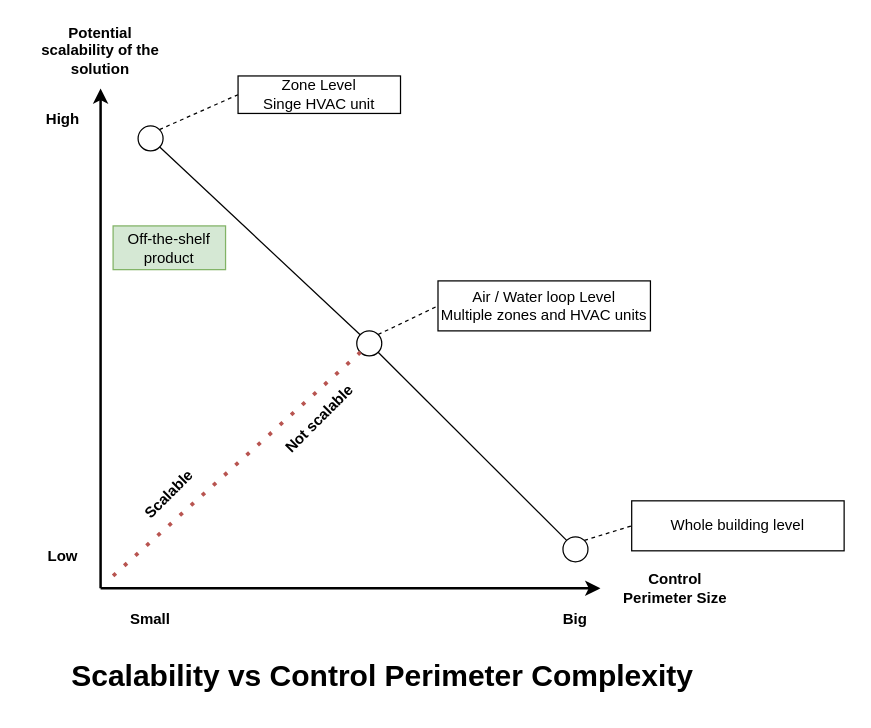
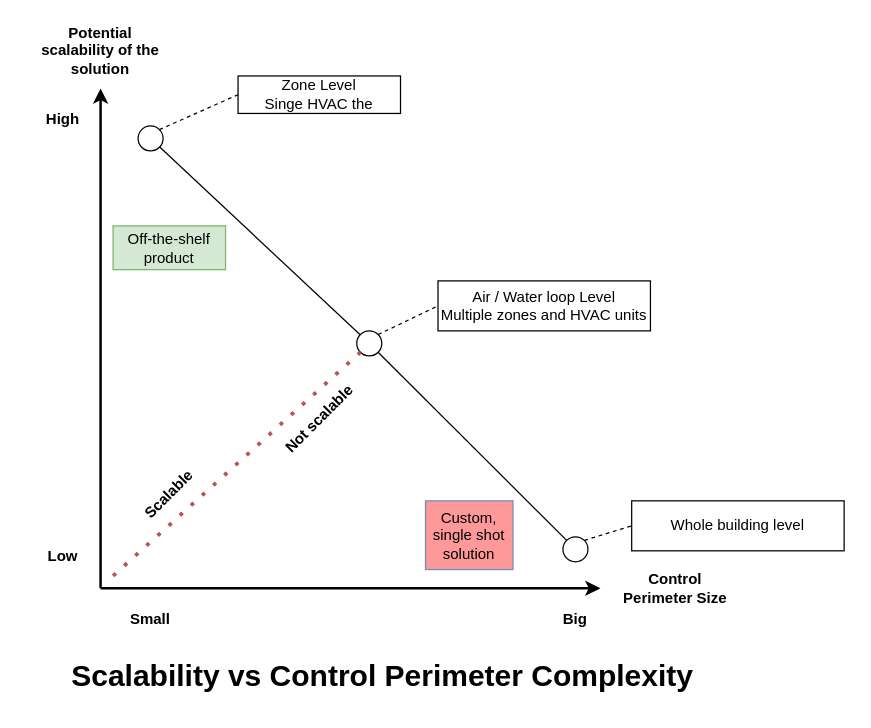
(319, 94) -> (319, 94)
none -> (469, 535)
